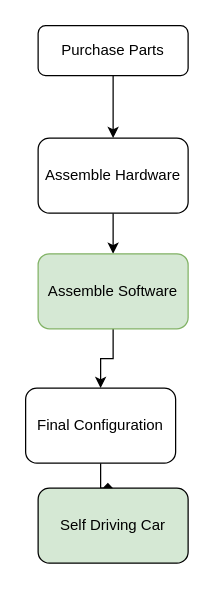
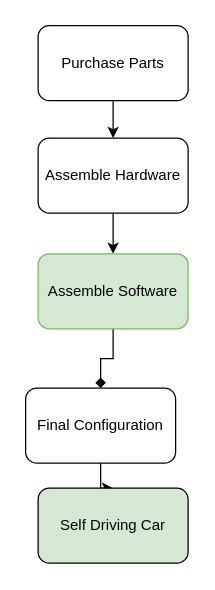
(113, 51) -> (113, 63)
(101, 378) -> (101, 377)
(101, 484) -> (101, 484)
